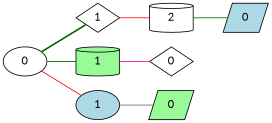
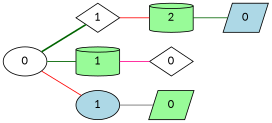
(171, 18) -> (171, 18)
